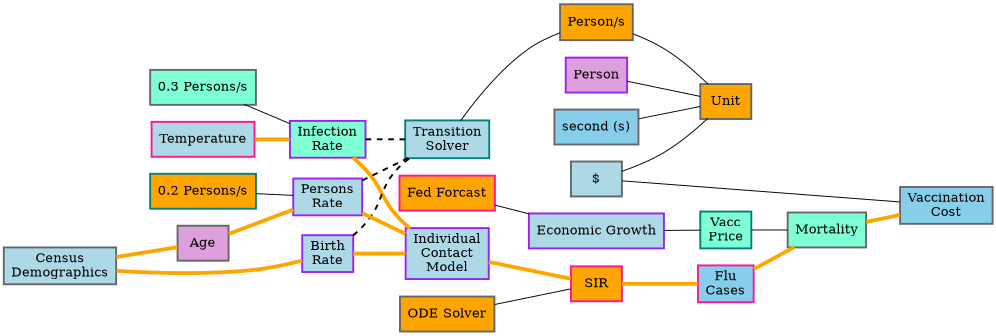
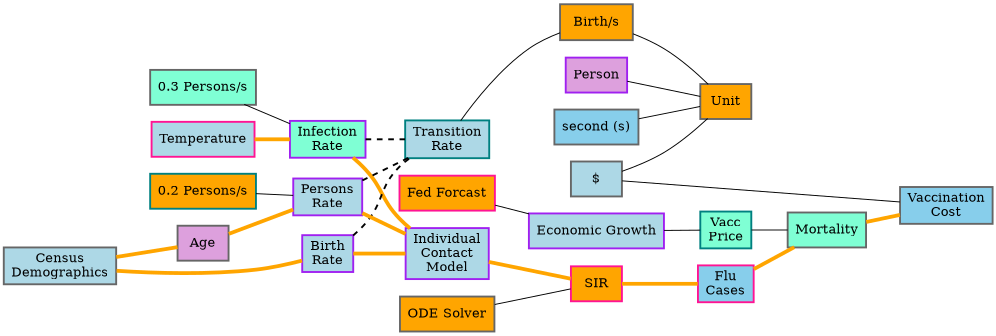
(596, 22) -> (596, 22)
(447, 146) -> (447, 146)
